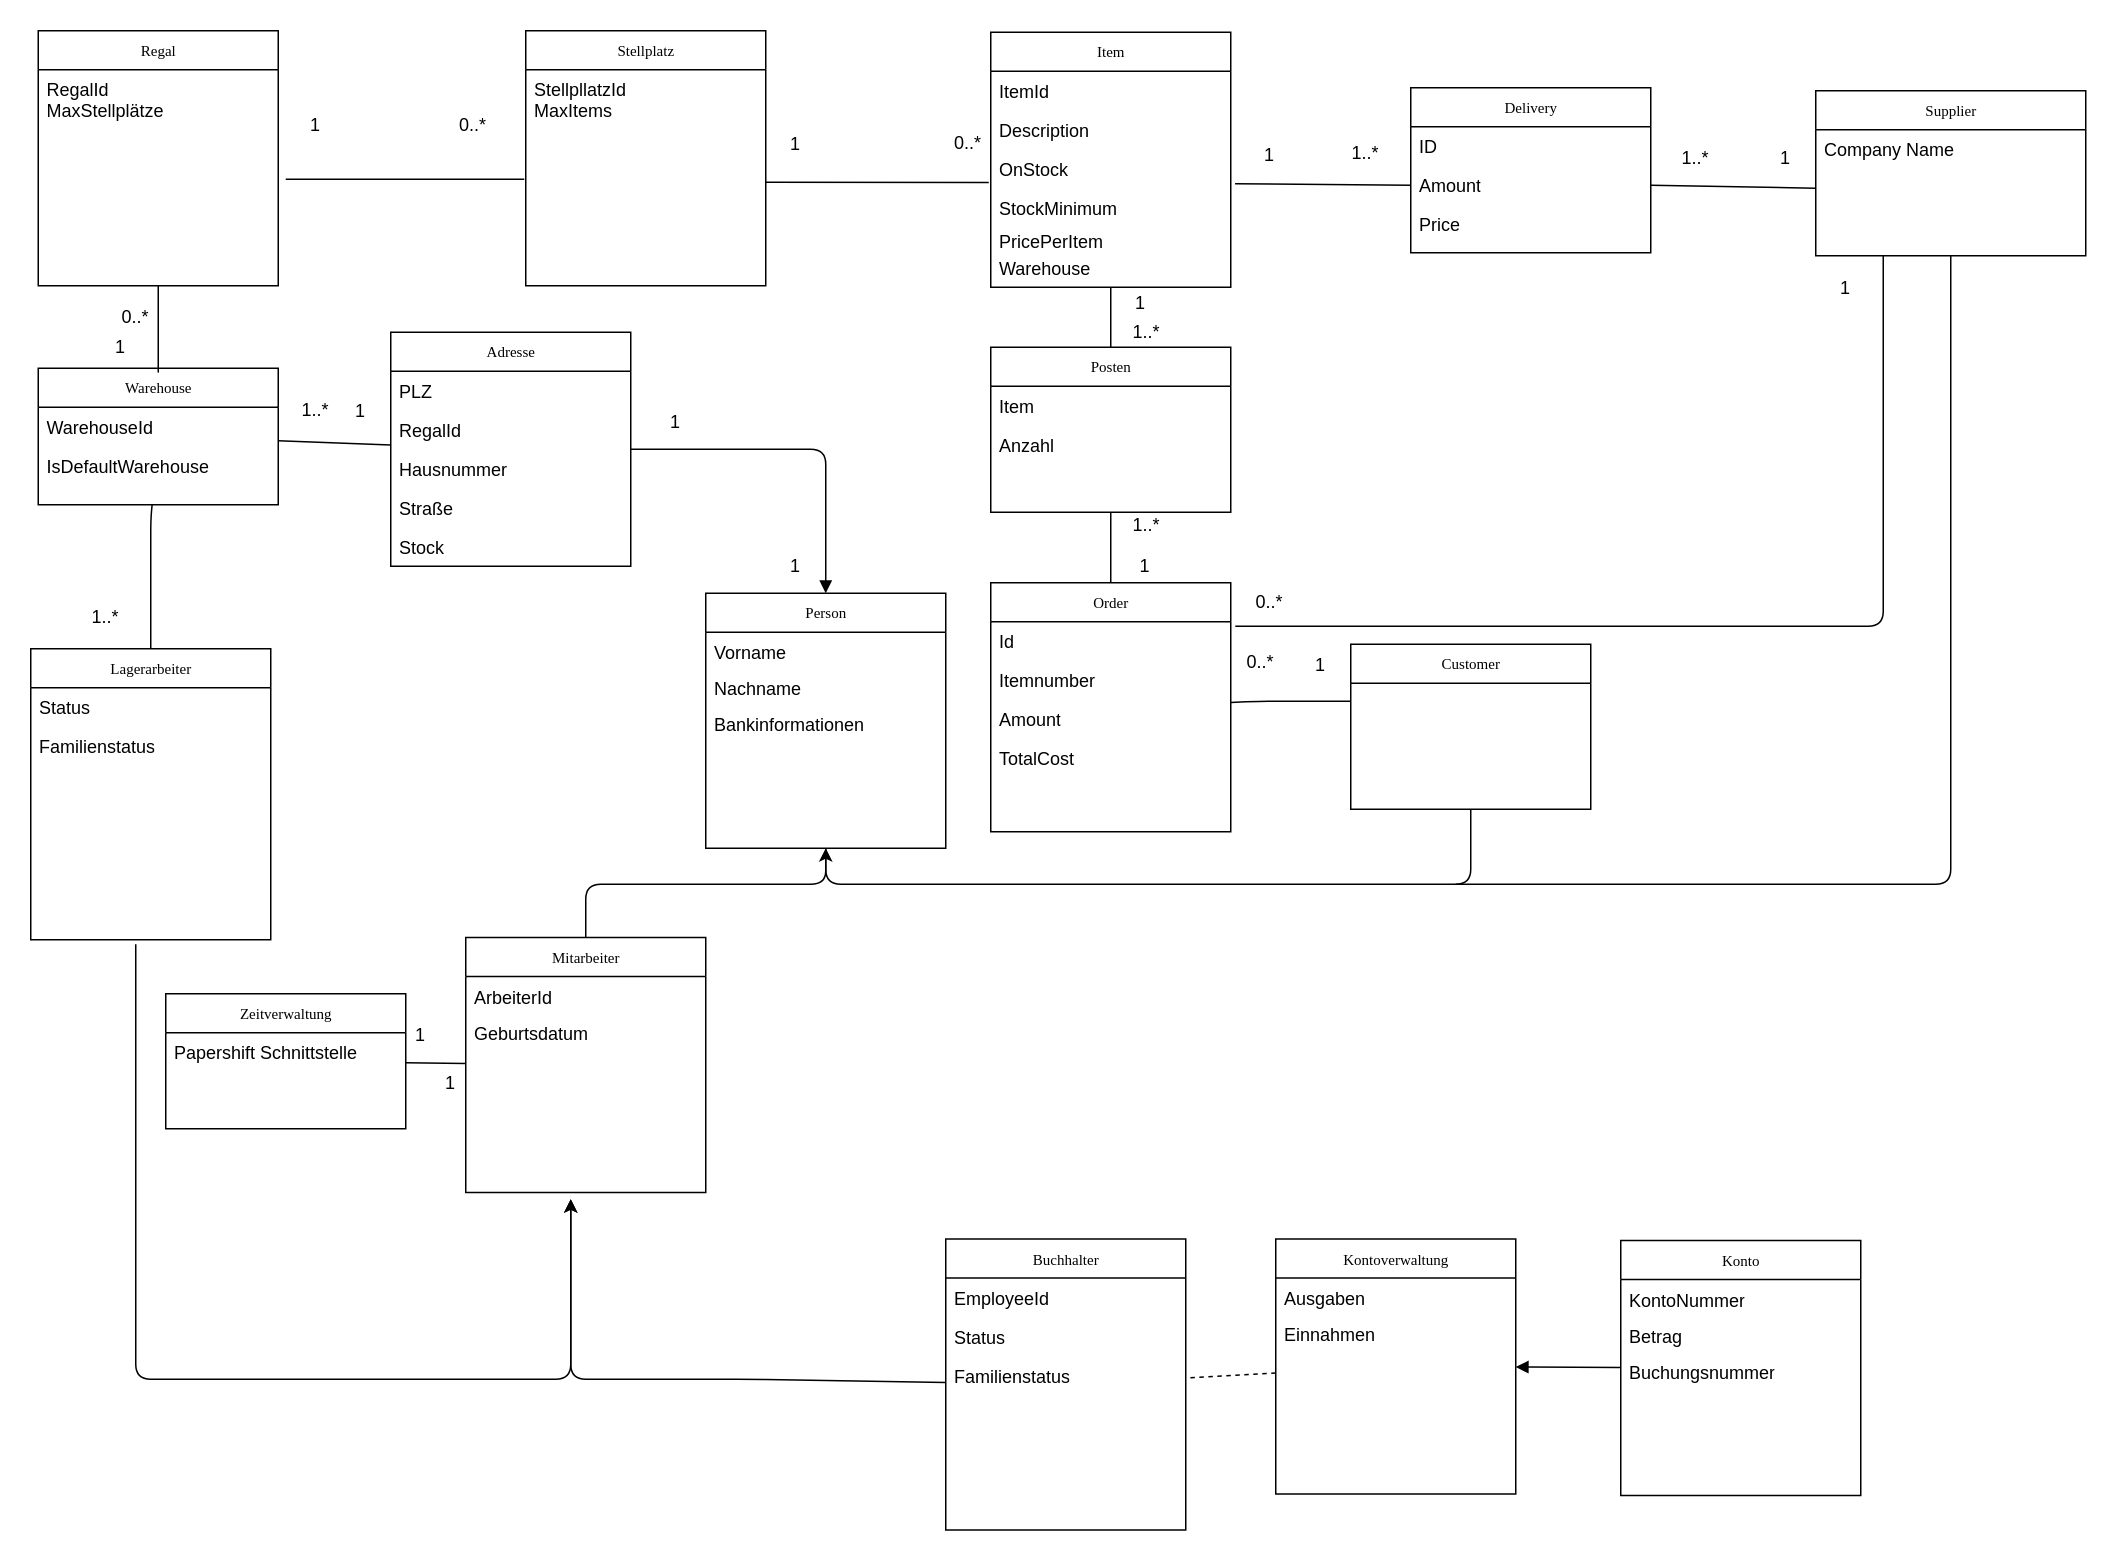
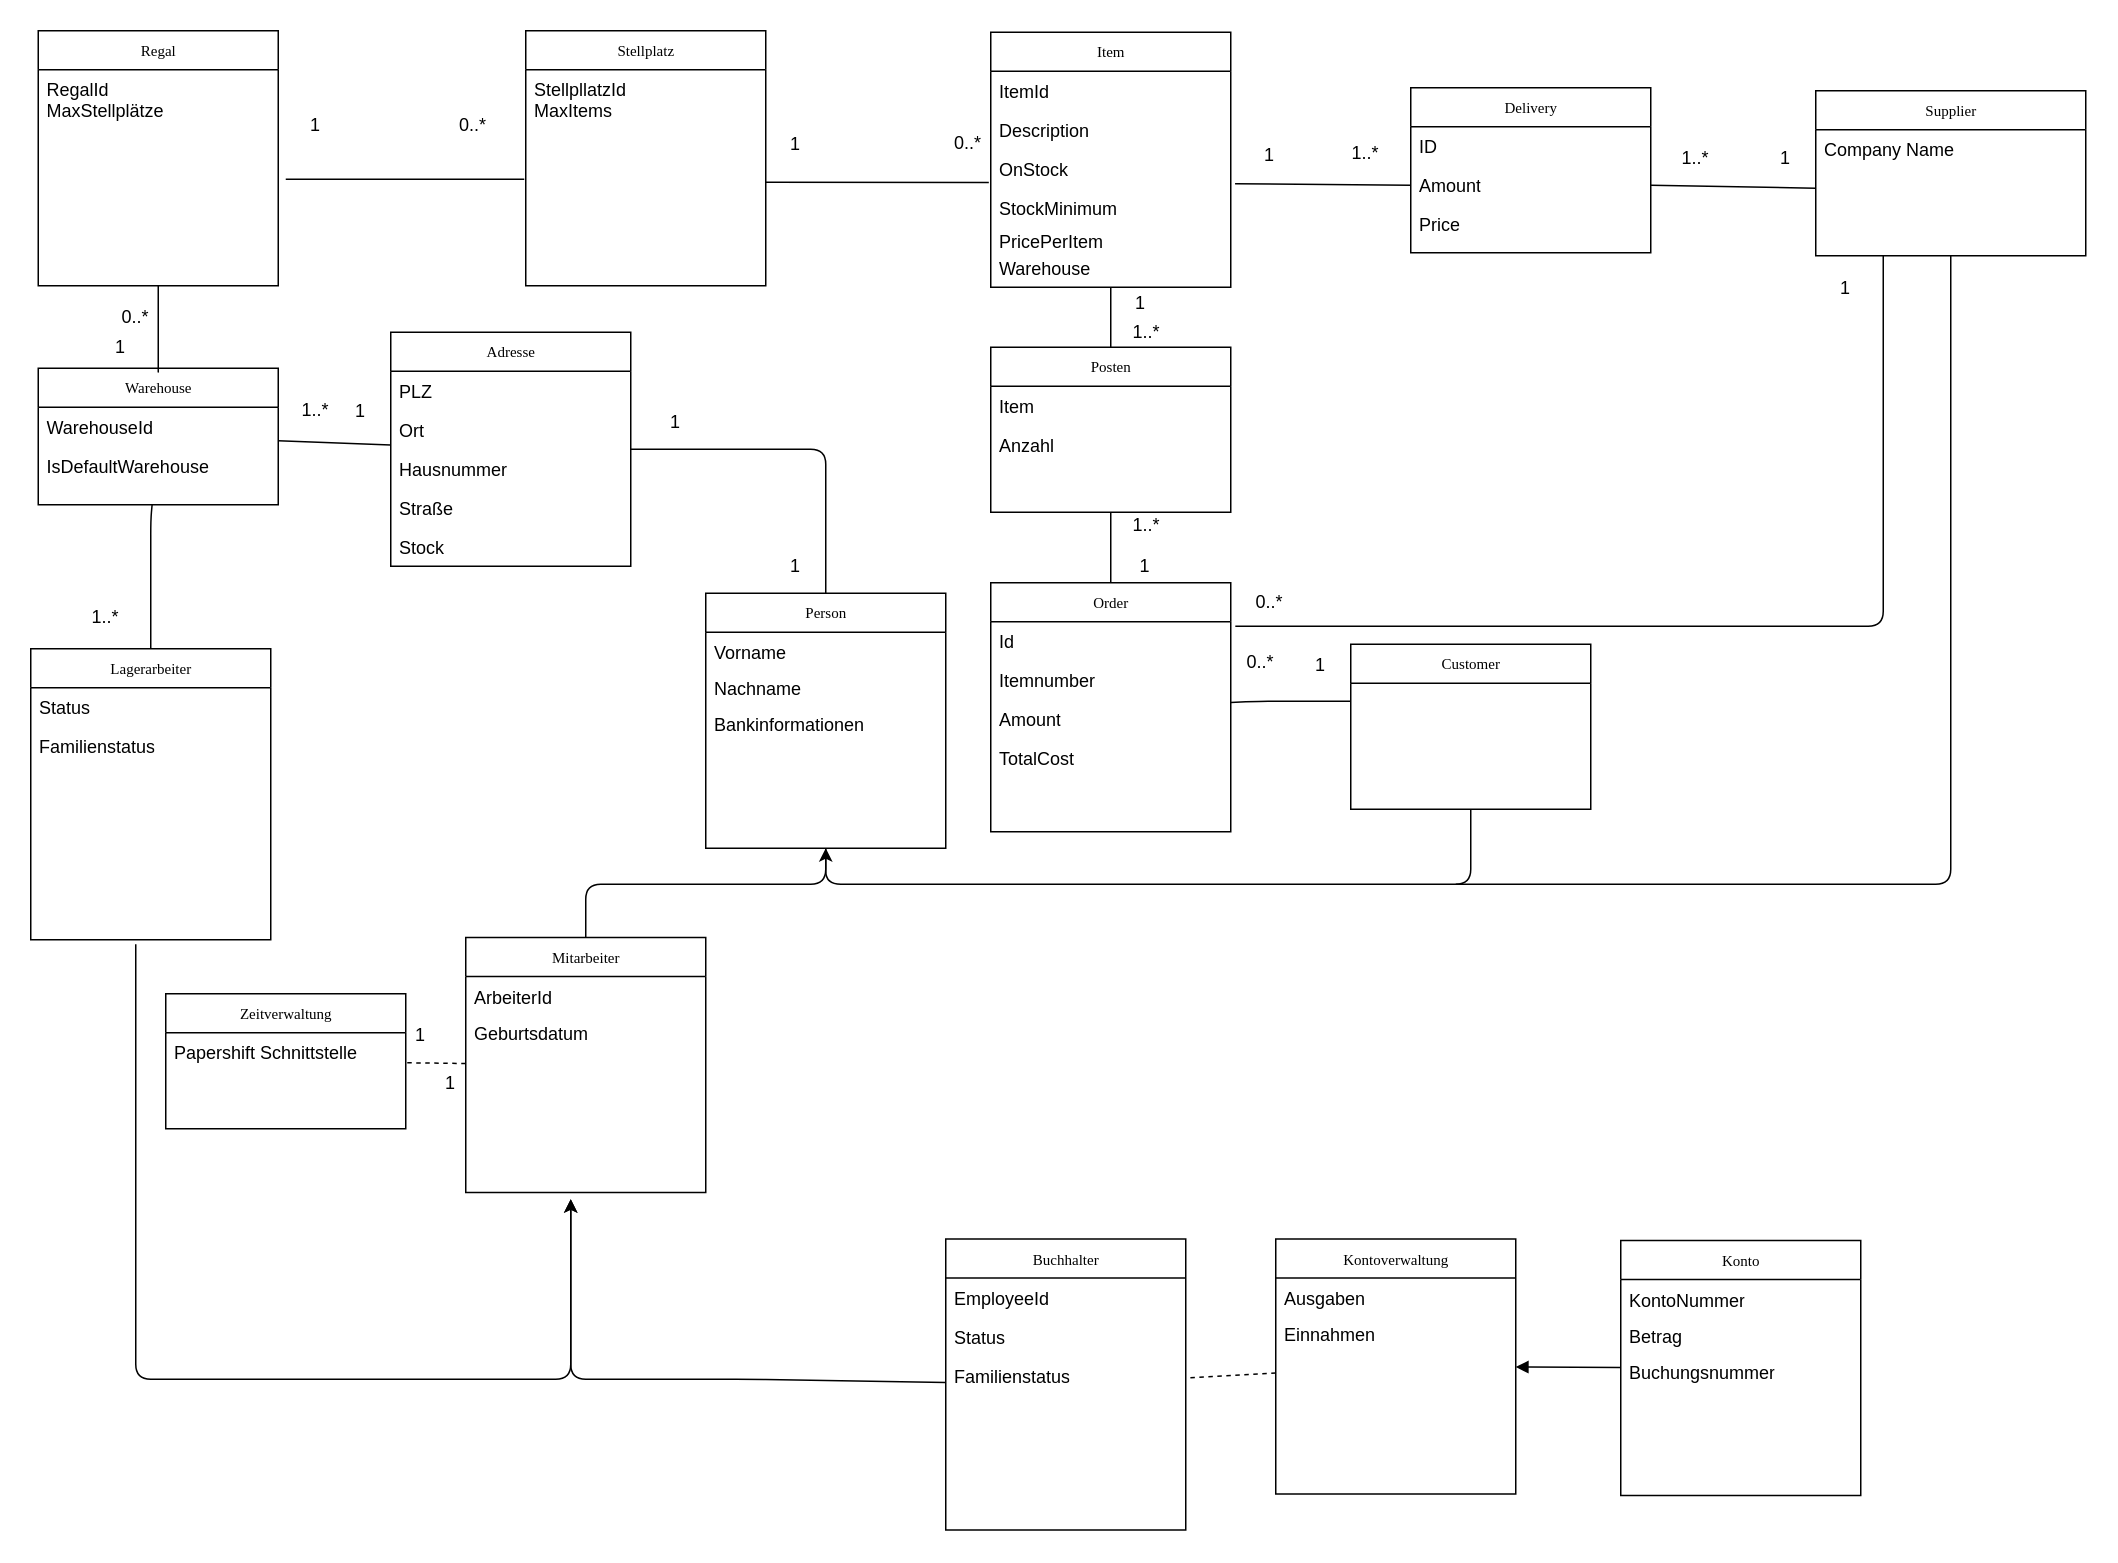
(433, 432) -> (415, 432)
(826, 579) -> (826, 584)
(830, 881) -> (830, 882)
(820, 882) -> (820, 882)
(437, 1063) -> (437, 1063)
